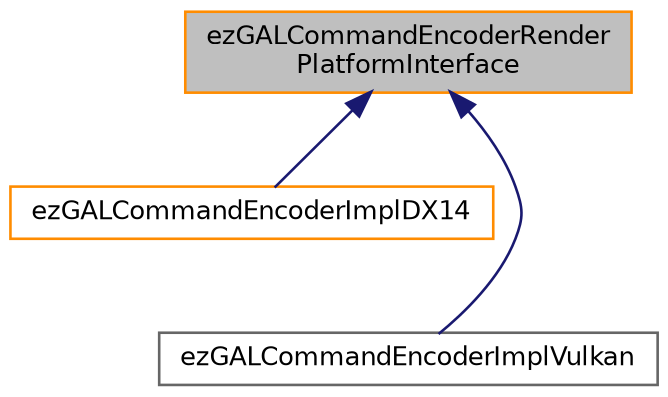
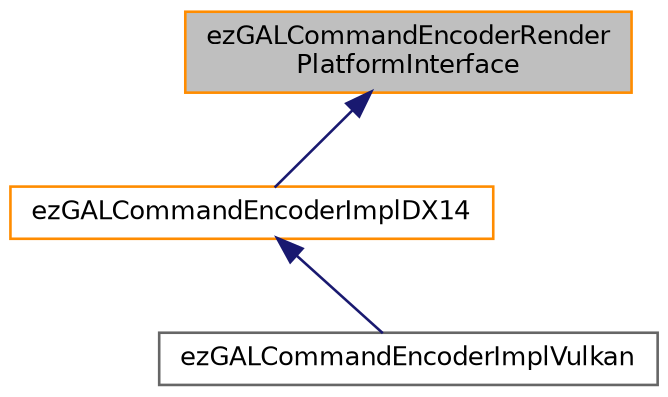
(519, 229) -> (340, 294)
